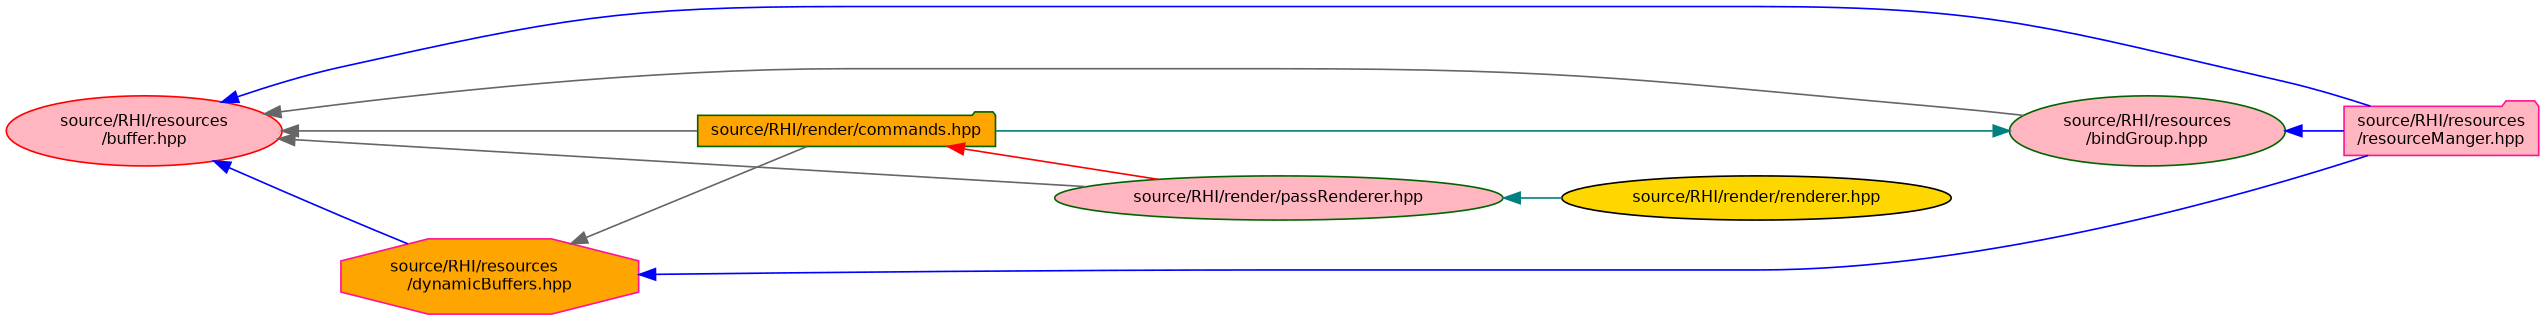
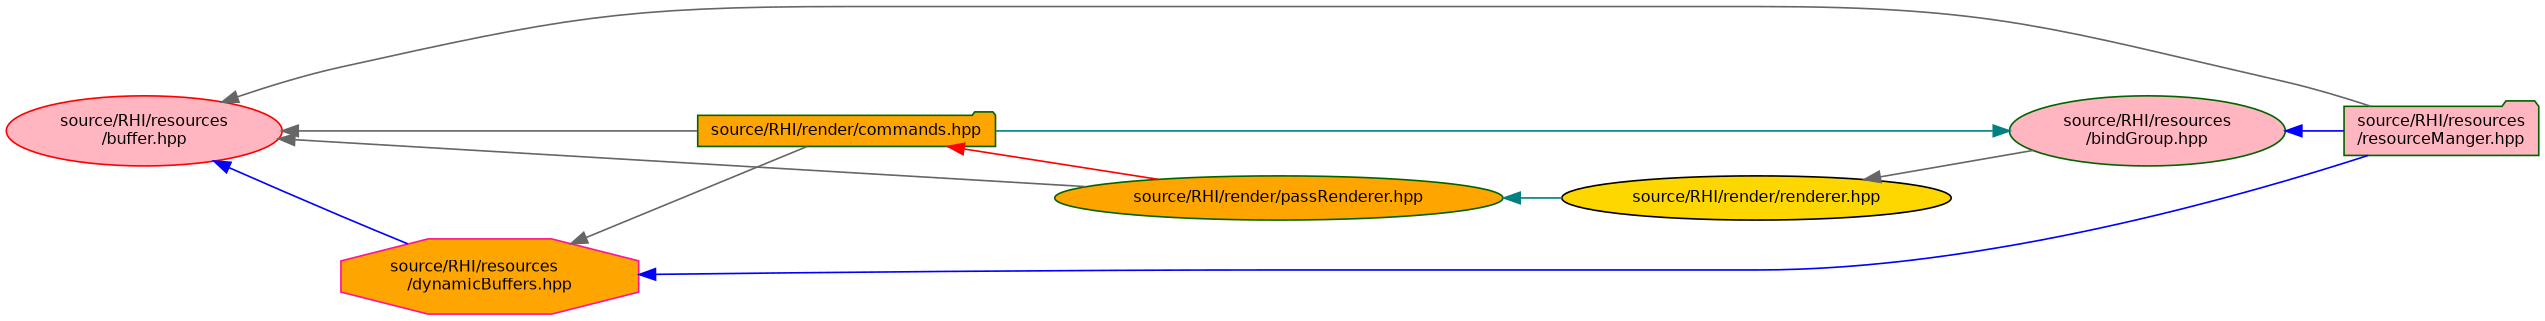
(1304, 7) -> (1304, 7)
(1152, 69) -> (1957, 164)
(2441, 131) -> (2441, 131)
(1279, 198) -> (1279, 198)
